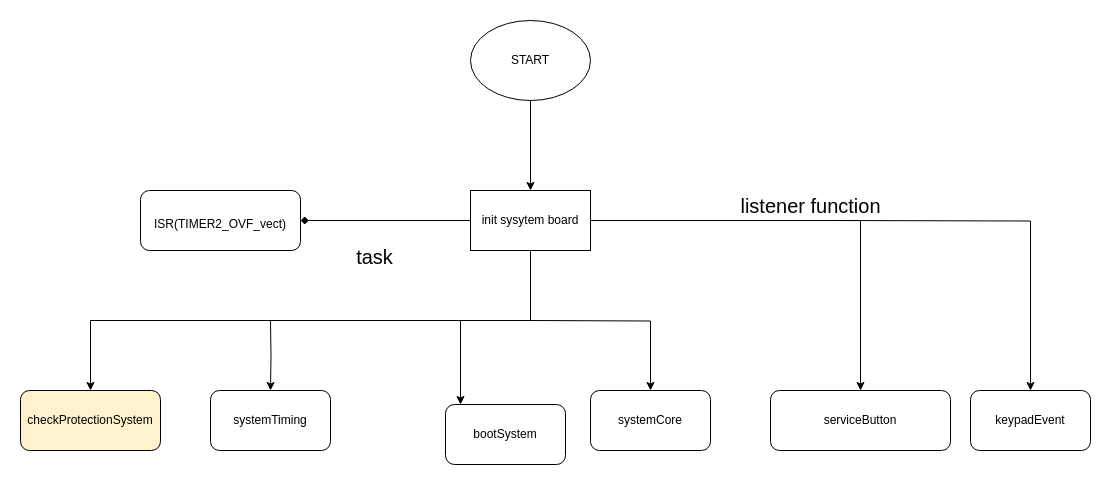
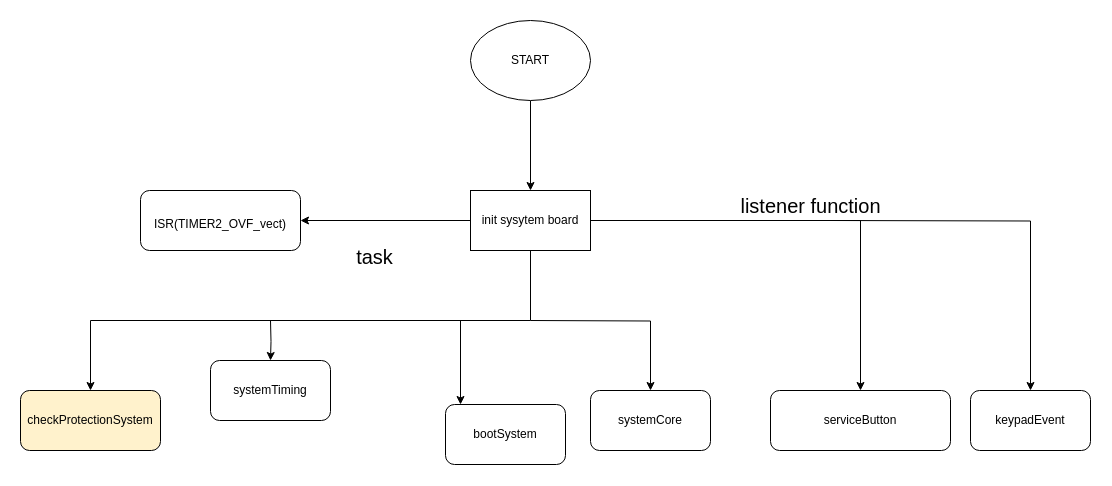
(309, 221) -> (308, 221)
(271, 421) -> (271, 391)
